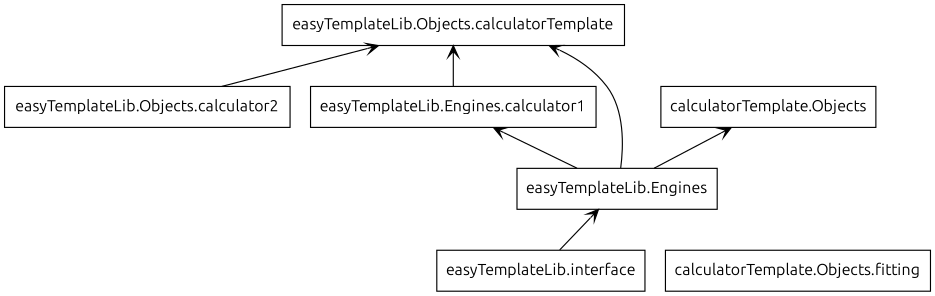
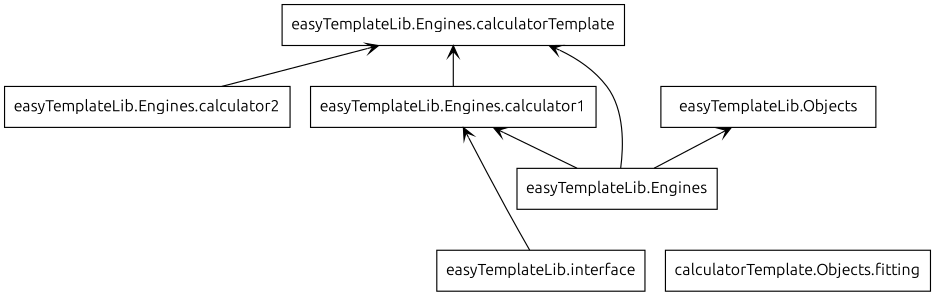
(453, 25) -> (453, 25)
(147, 107) -> (147, 107)
(768, 107) -> (768, 107)
(575, 234) -> (499, 194)
